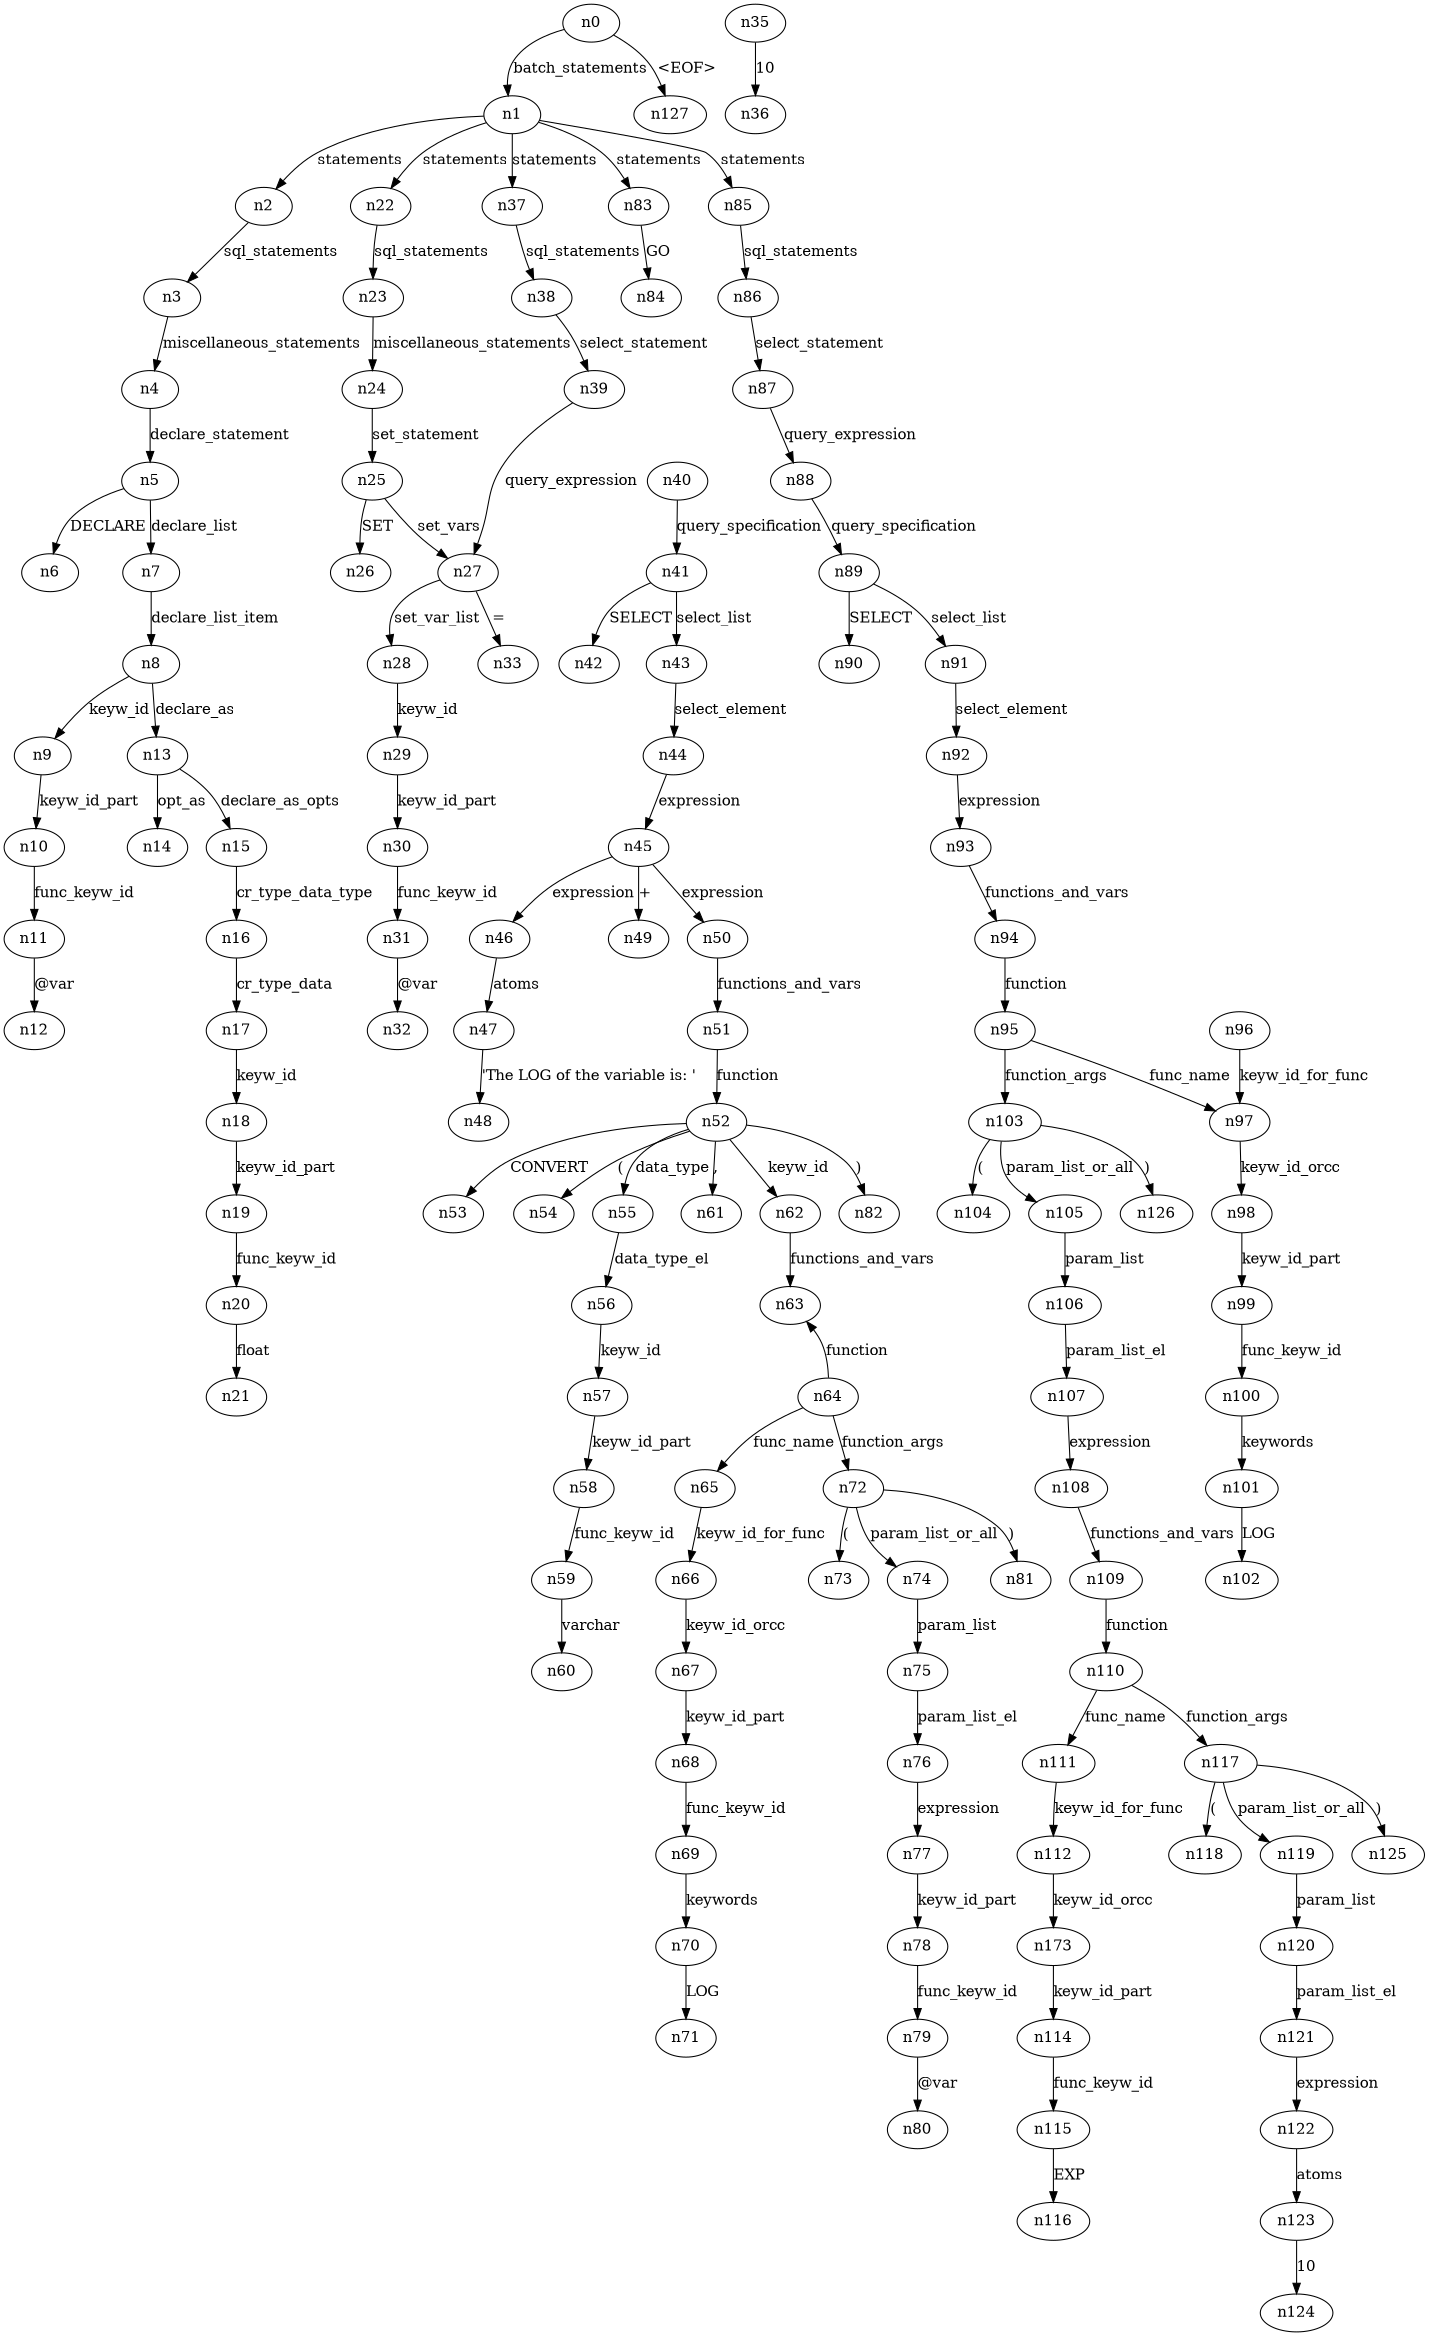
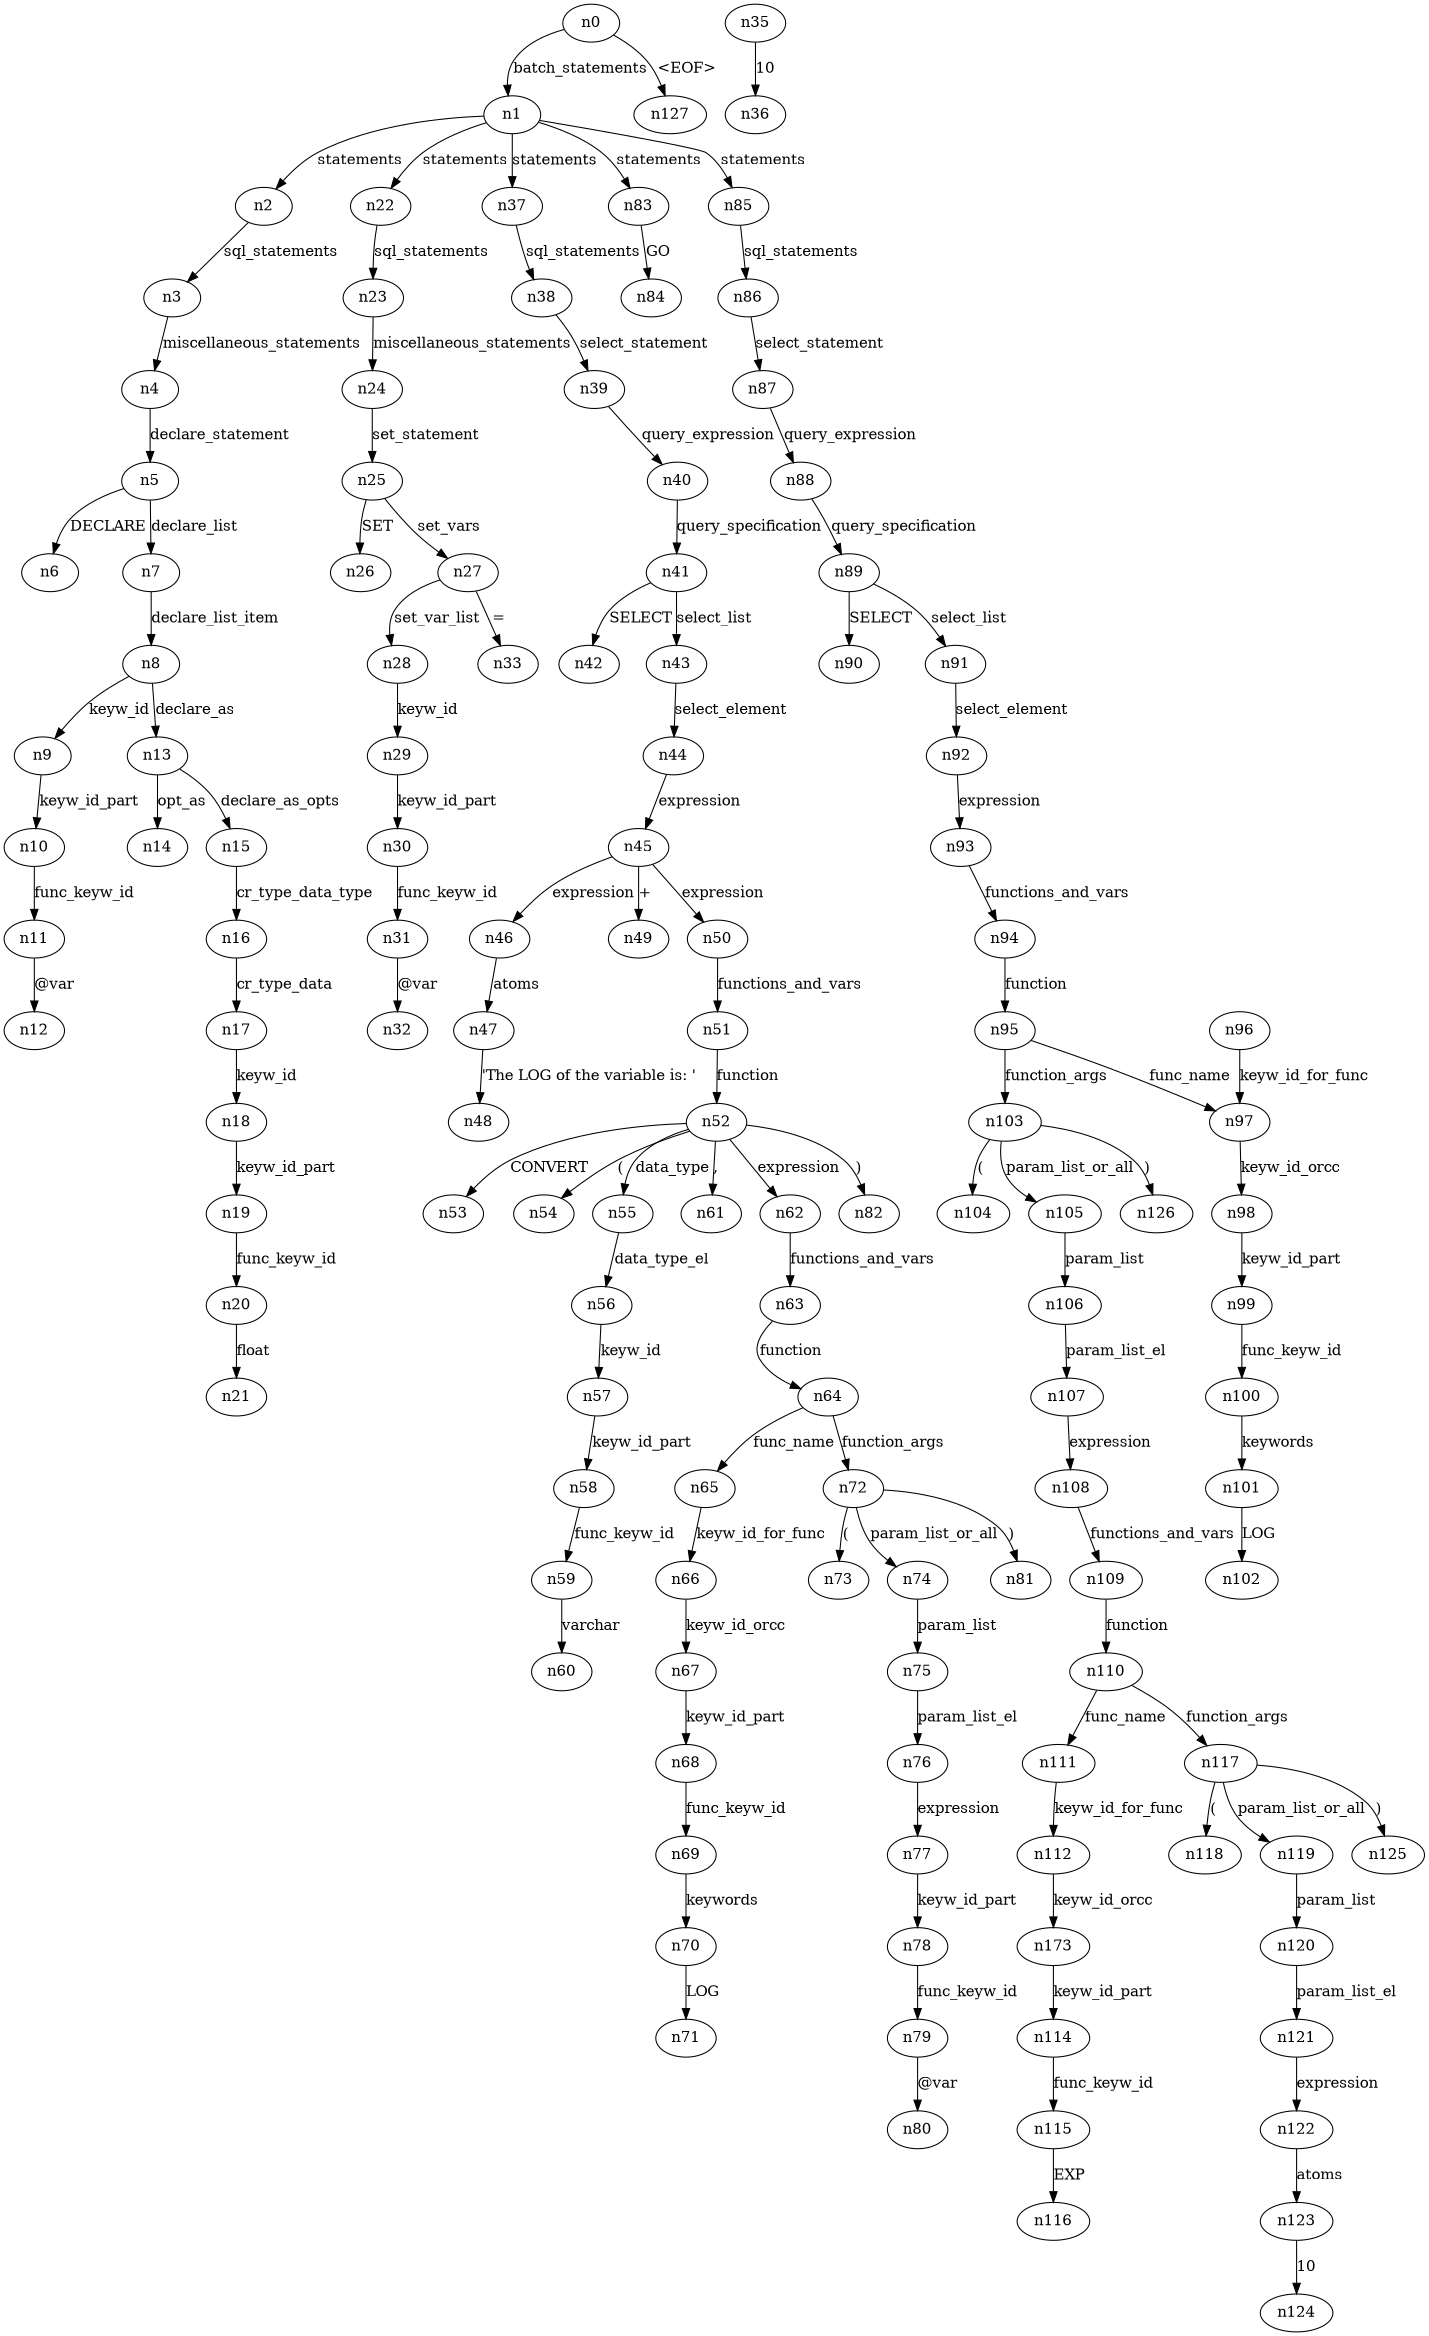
(506, 461) -> (631, 432)
(799, 1168) -> (799, 1168)
(825, 1352) -> (759, 1358)
